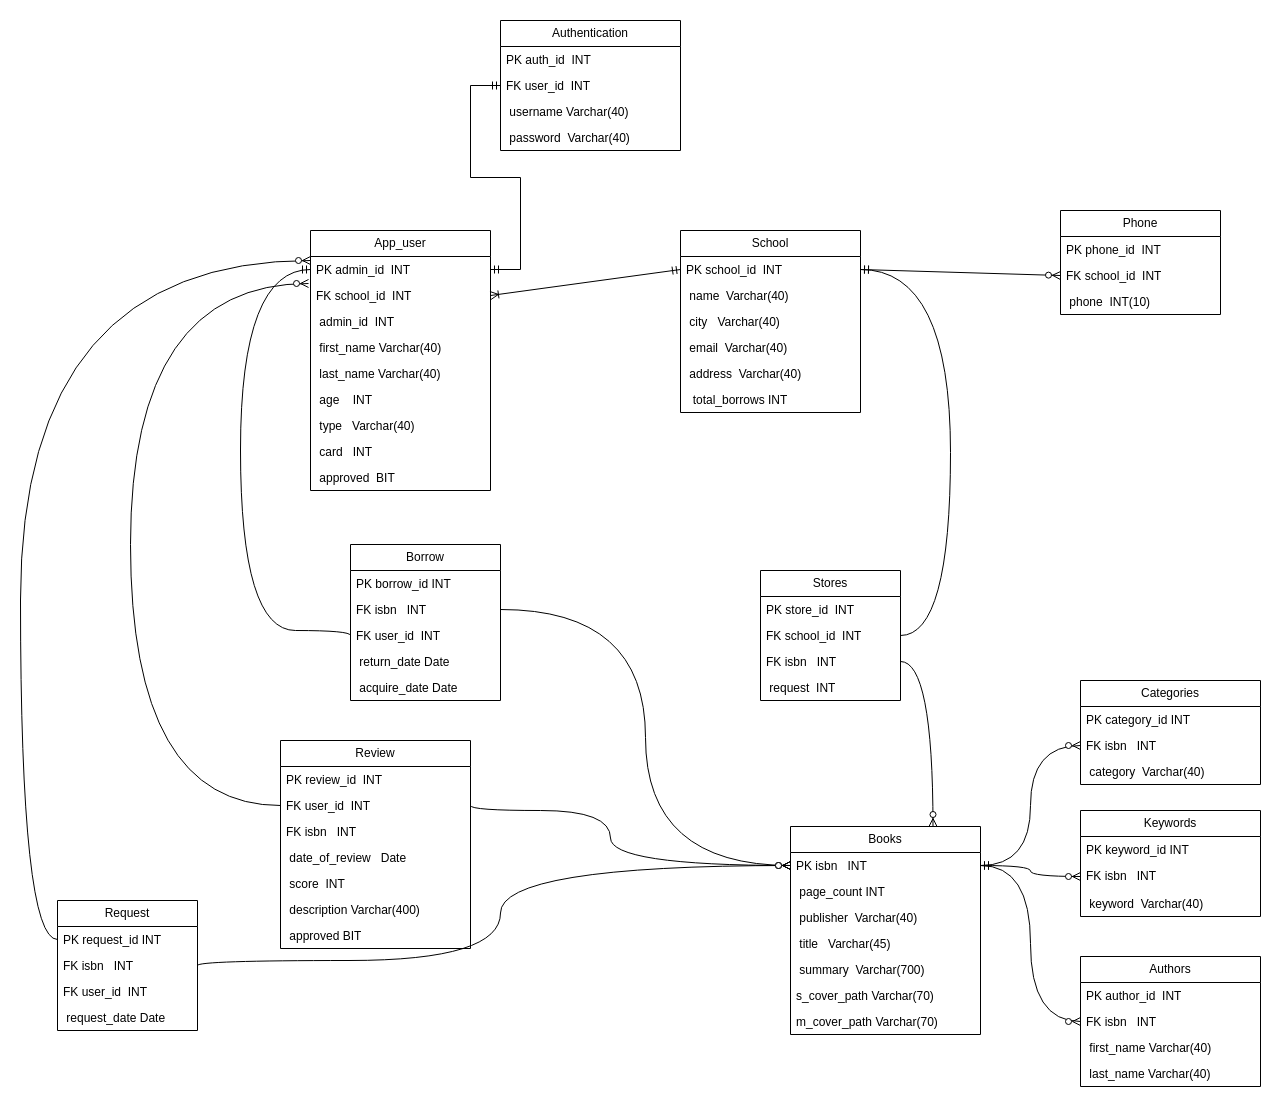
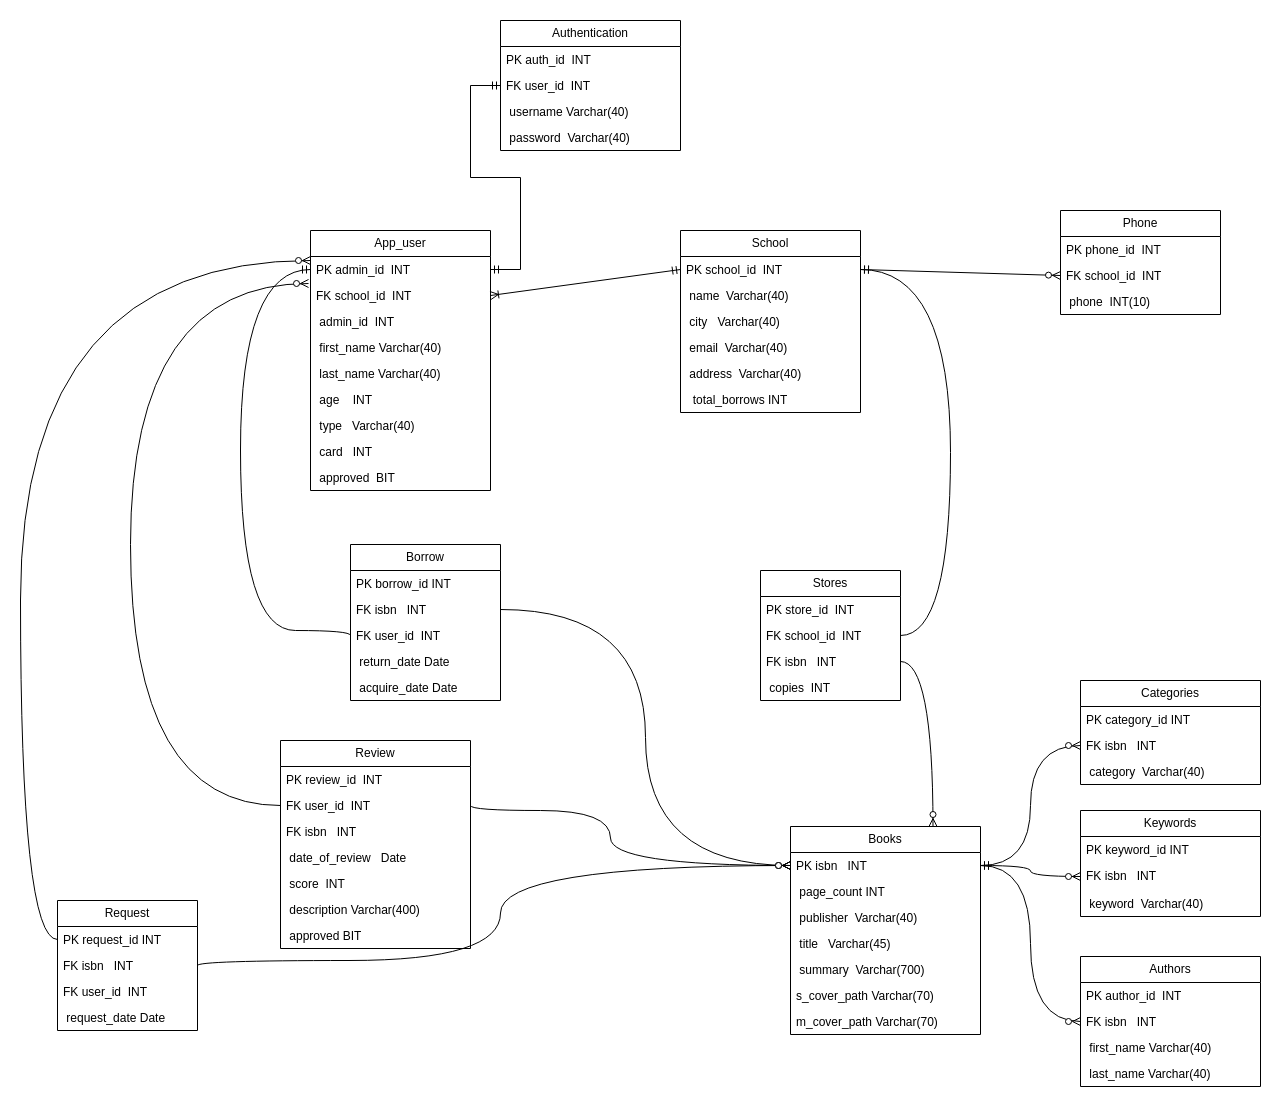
(804, 689) -> (799, 689)
